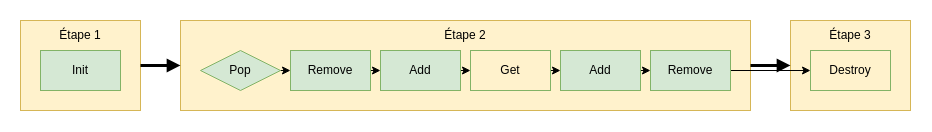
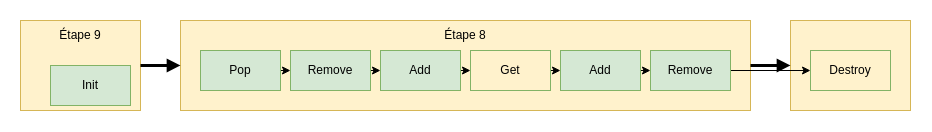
(81, 36) -> (81, 36)
(466, 36) -> (466, 36)
(851, 36) -> none
(81, 71) -> (91, 86)
(241, 71) -> (241, 71)
